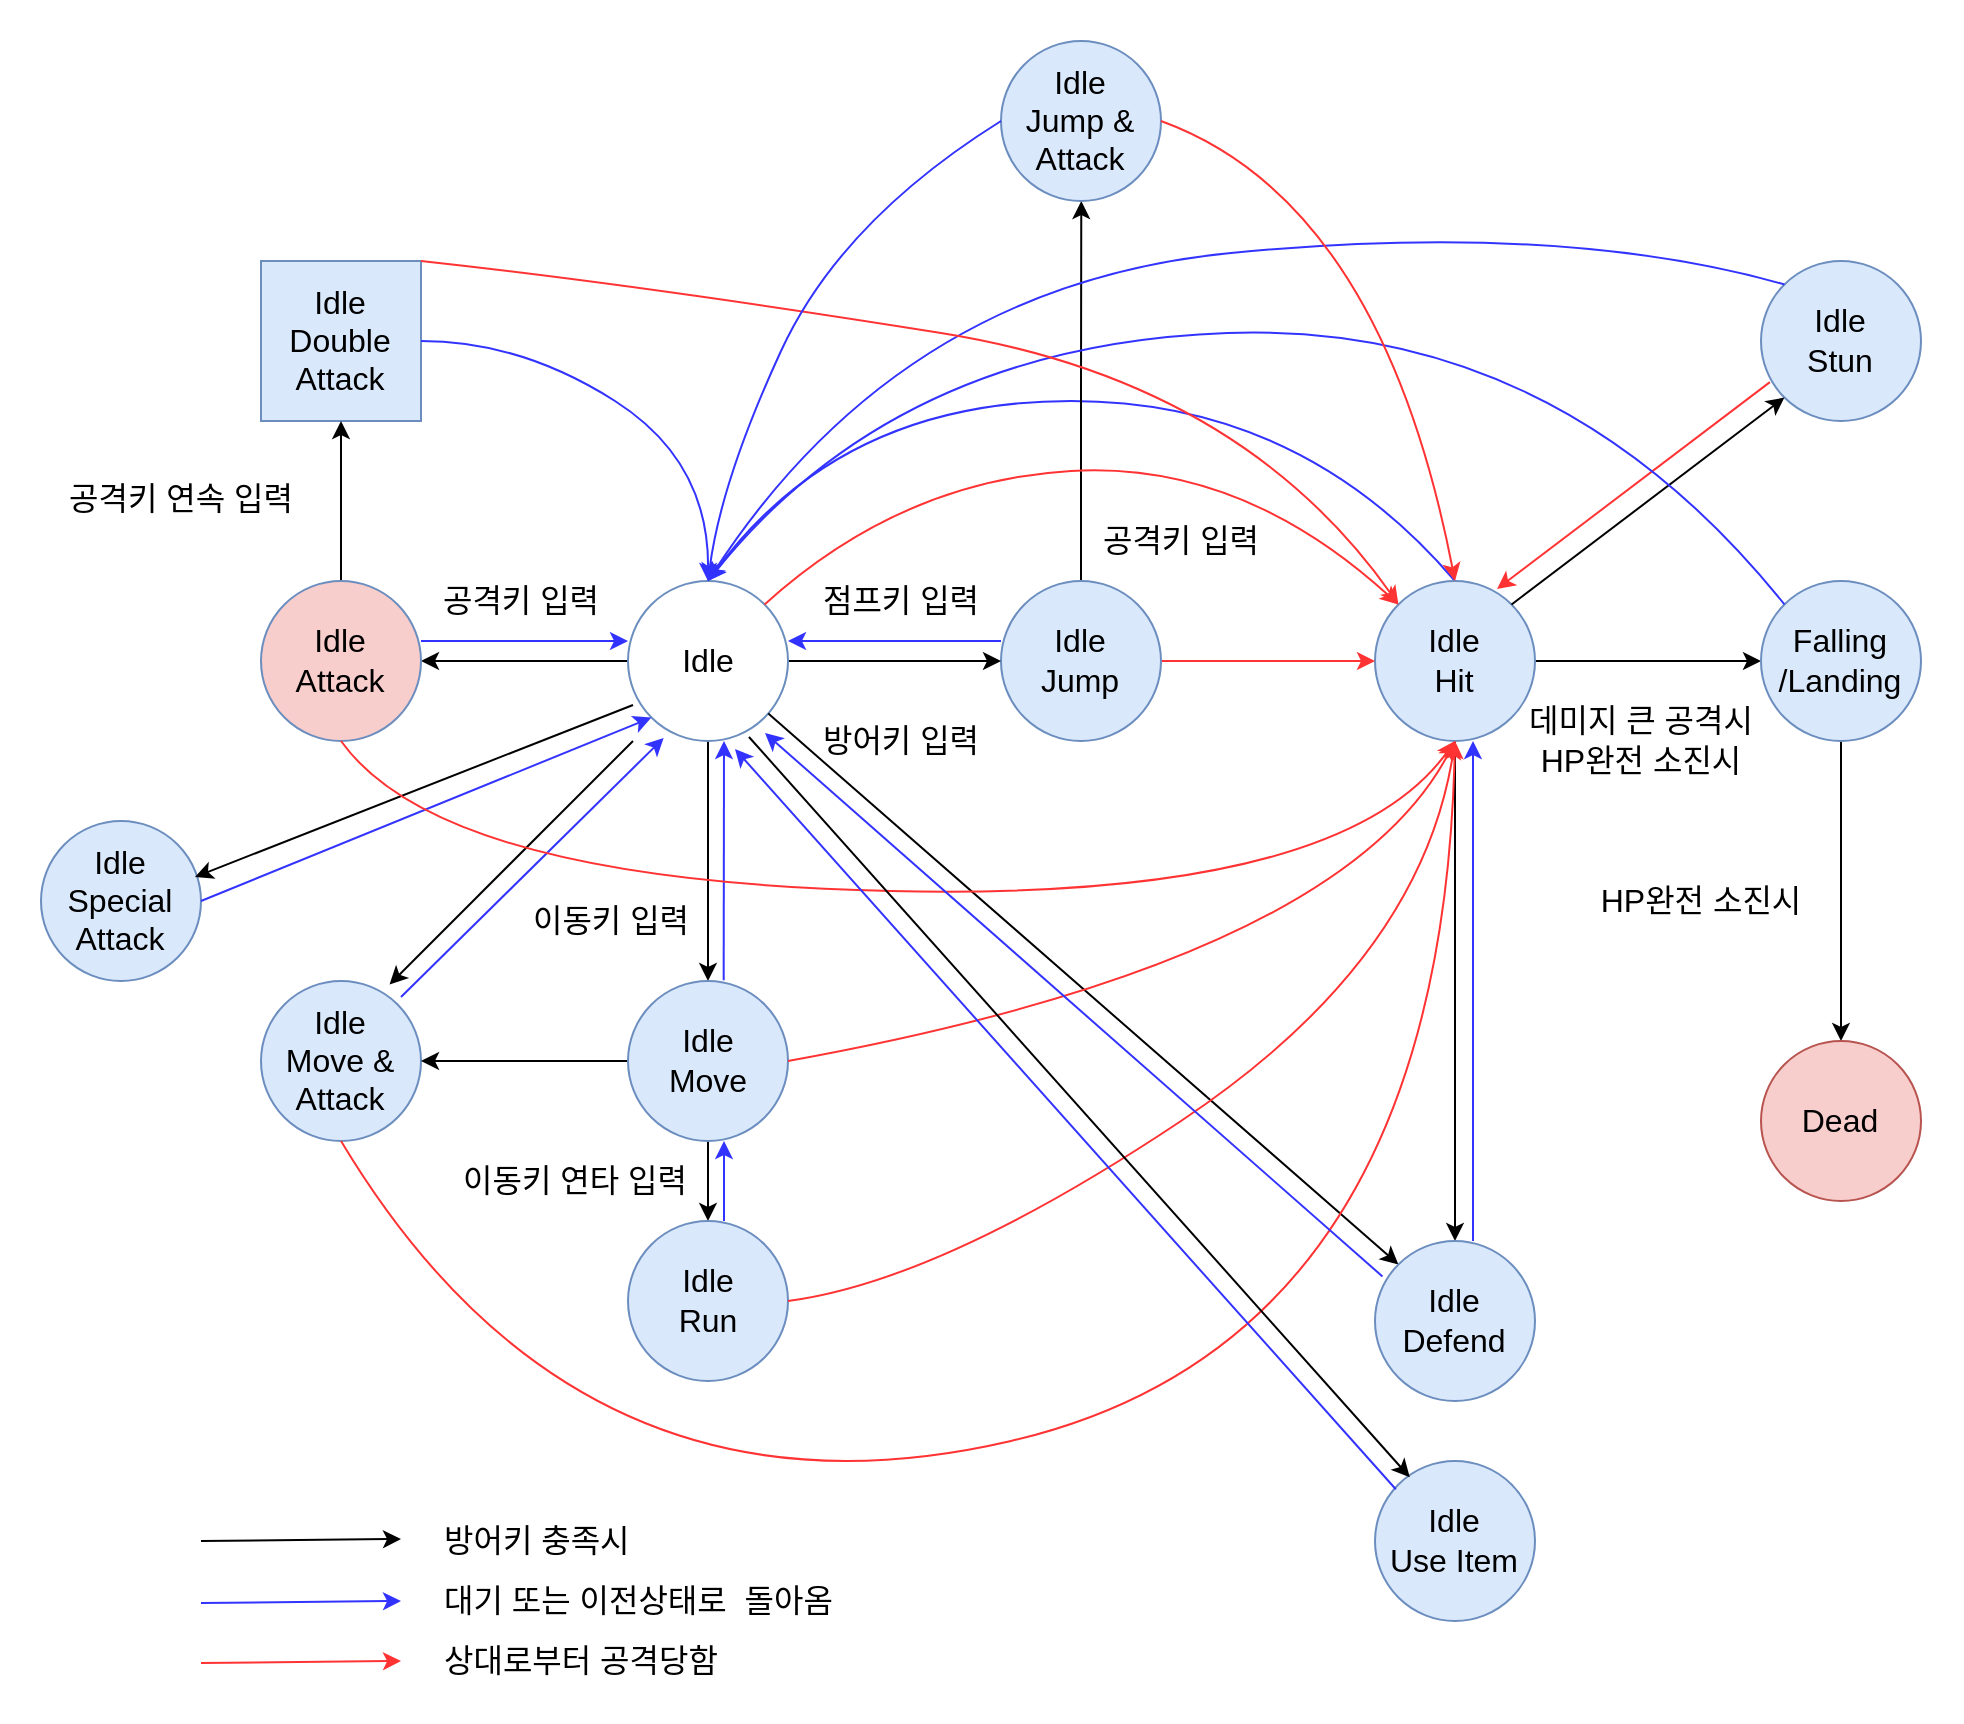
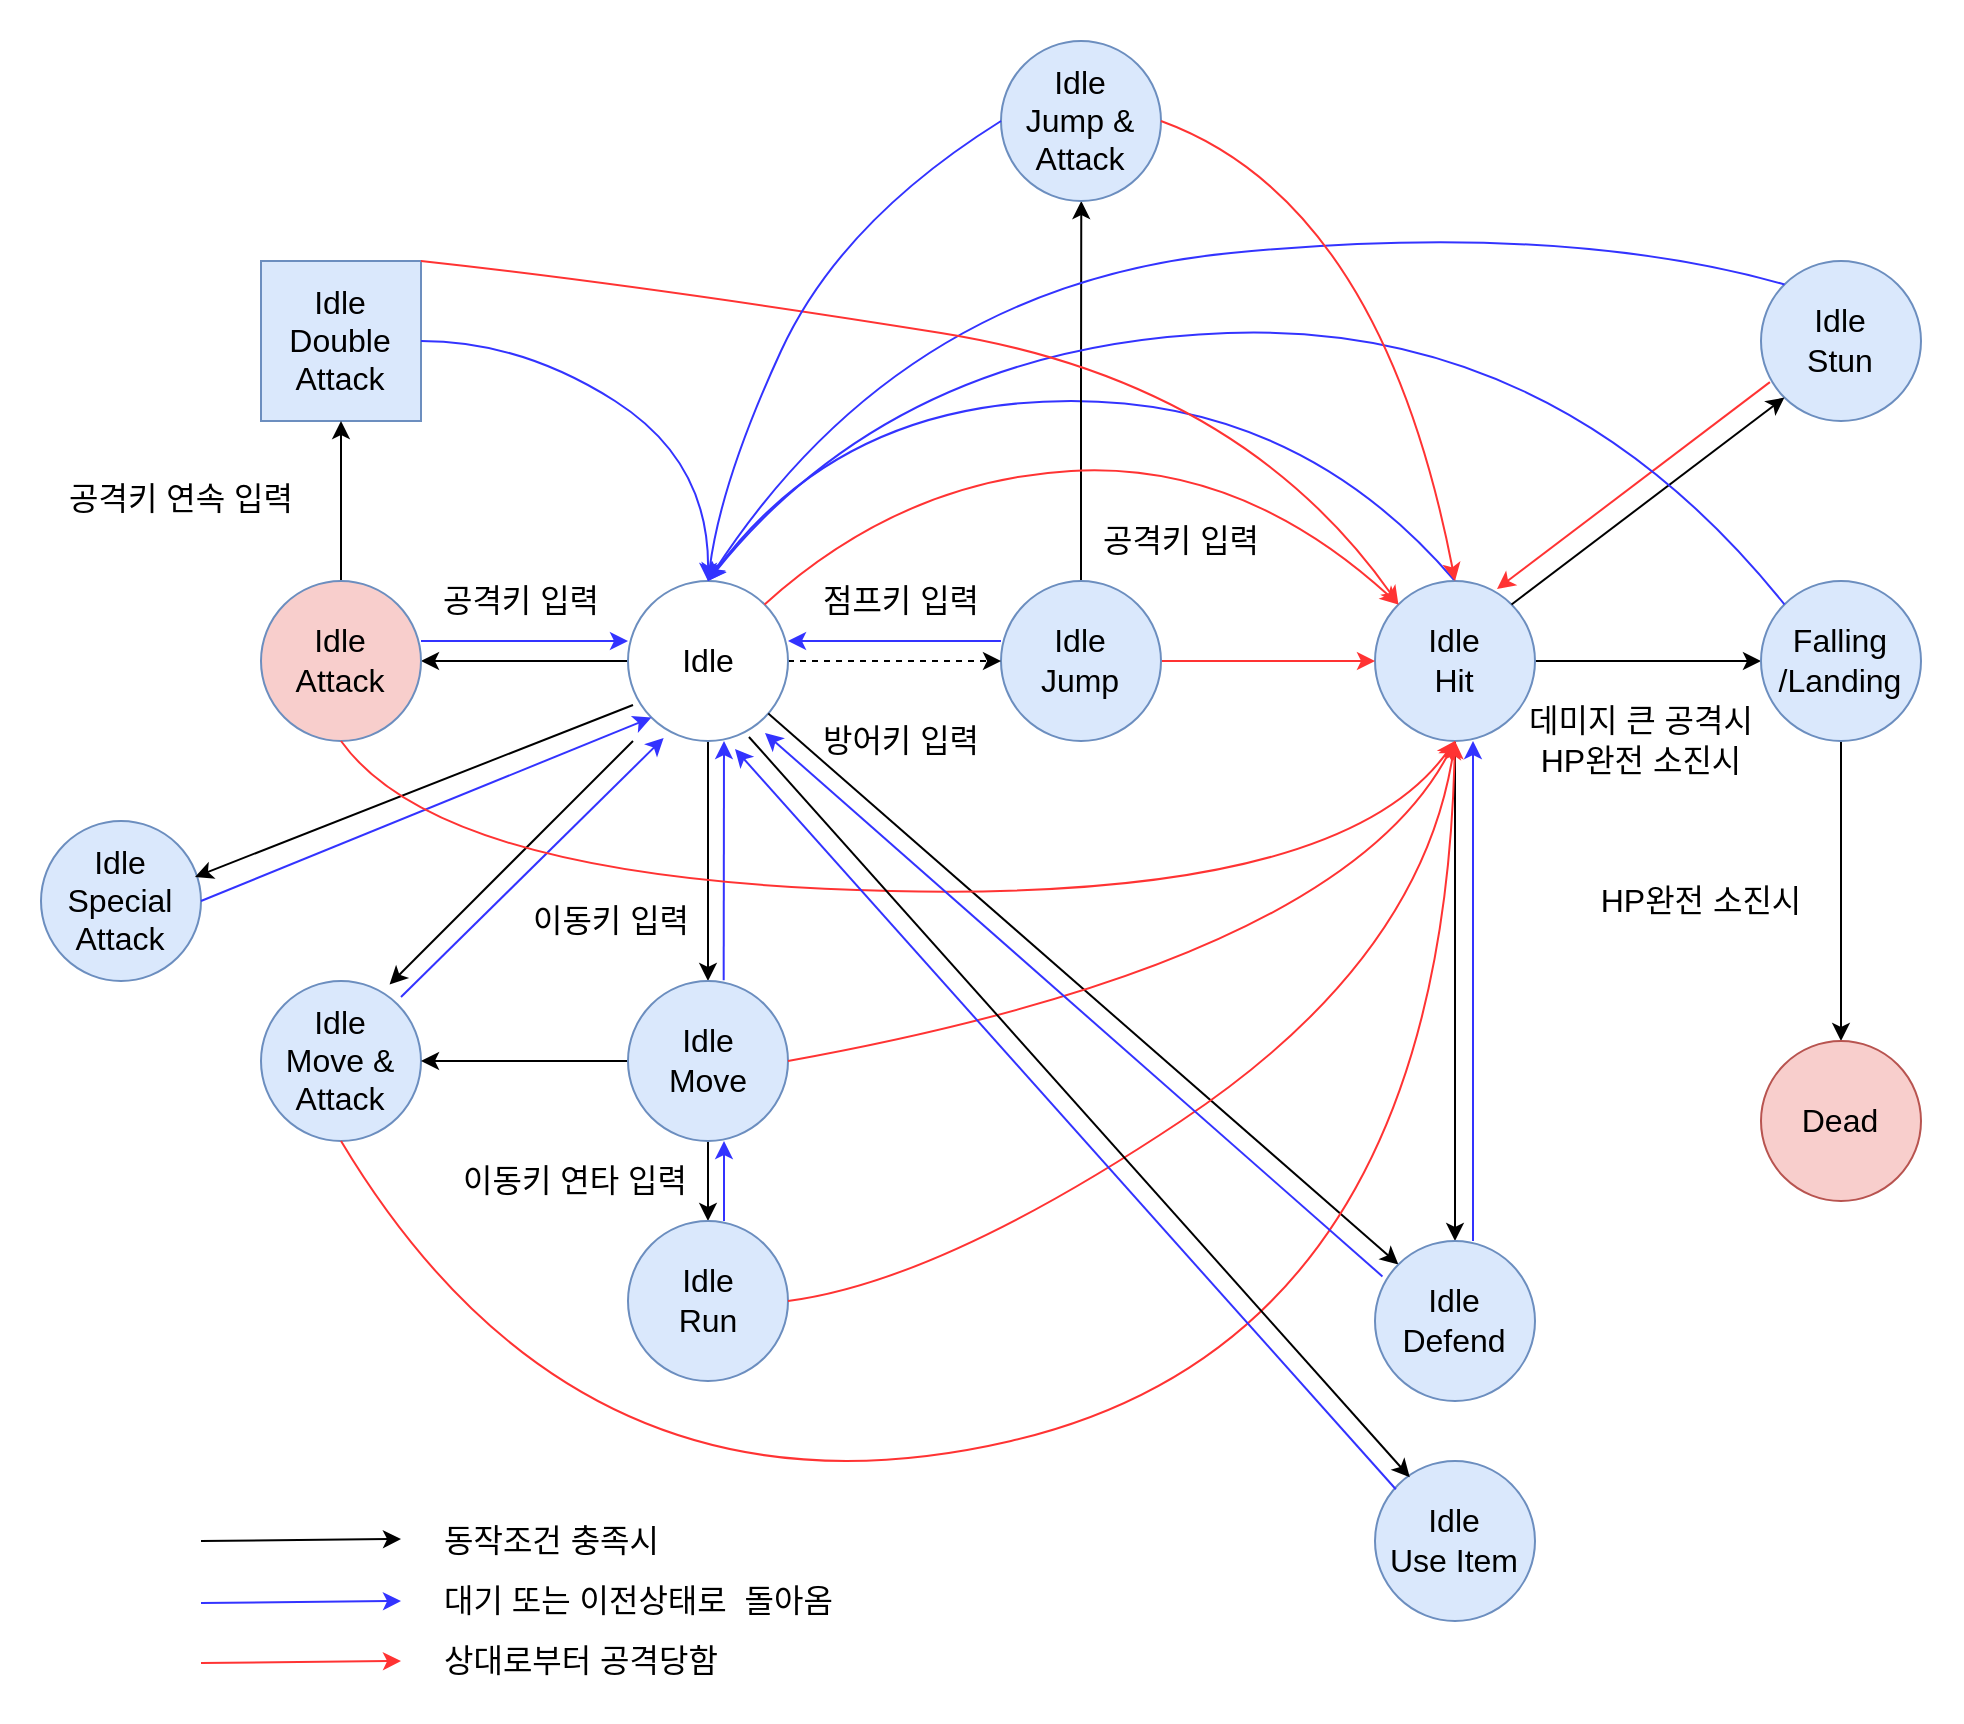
(890, 661) -> (890, 661)
(546, 1541) -> (562, 1541)
